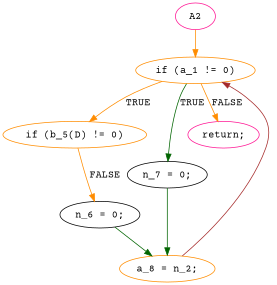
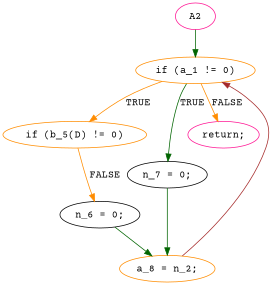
(195, 40) -> (195, 40)
